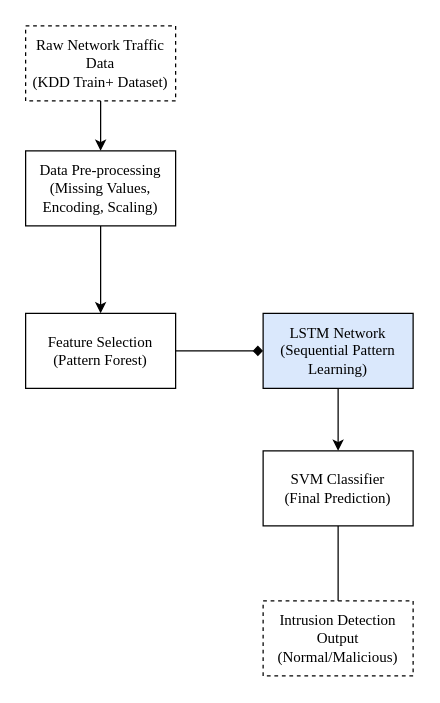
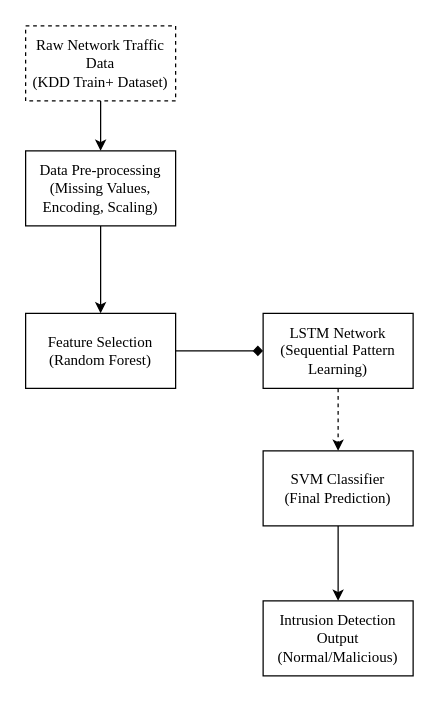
(101, 351) -> (101, 351)
(338, 351) -> (338, 351)
(338, 415) -> (338, 415)
(338, 595) -> (338, 591)
(338, 638) -> (338, 638)
